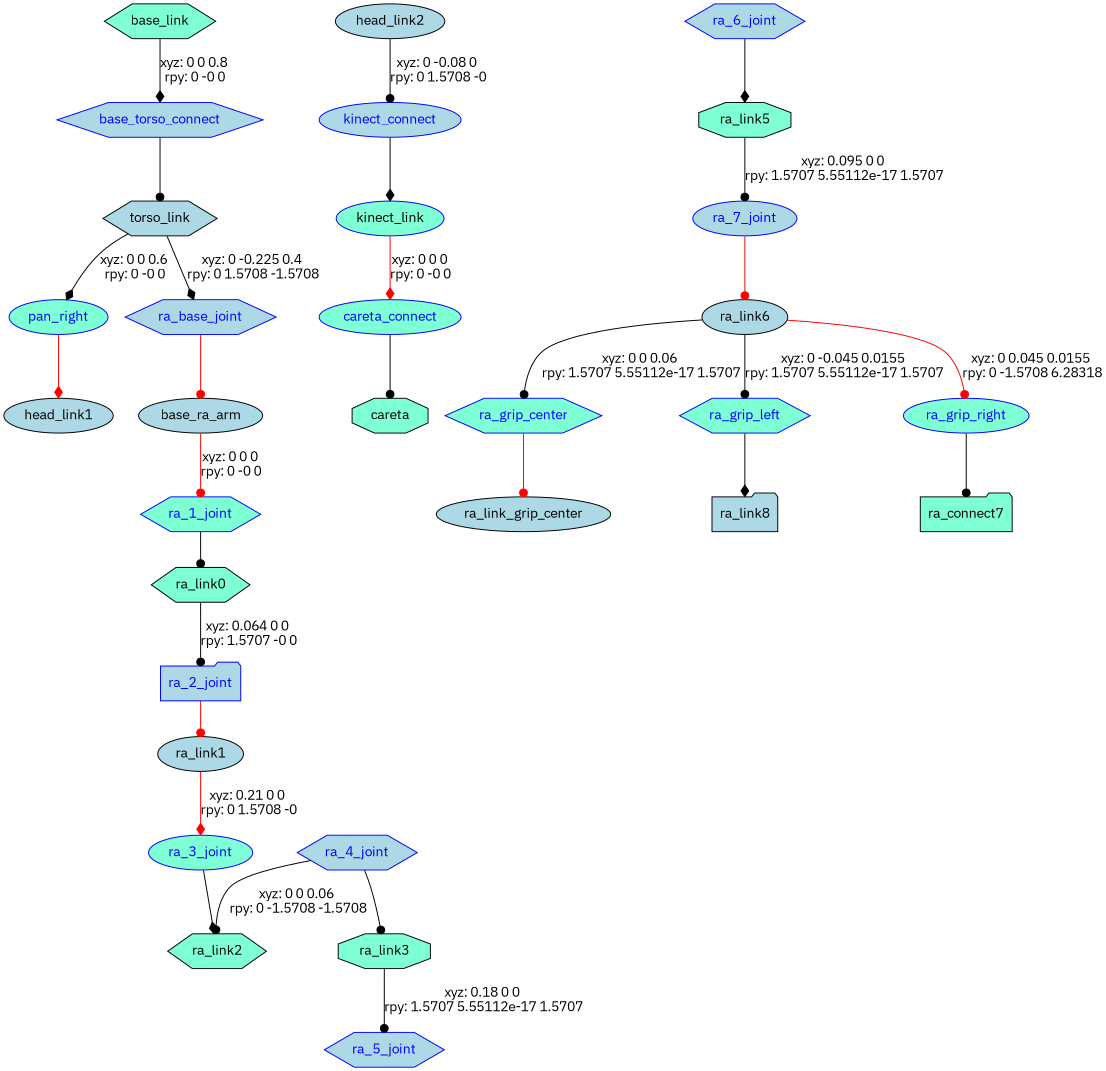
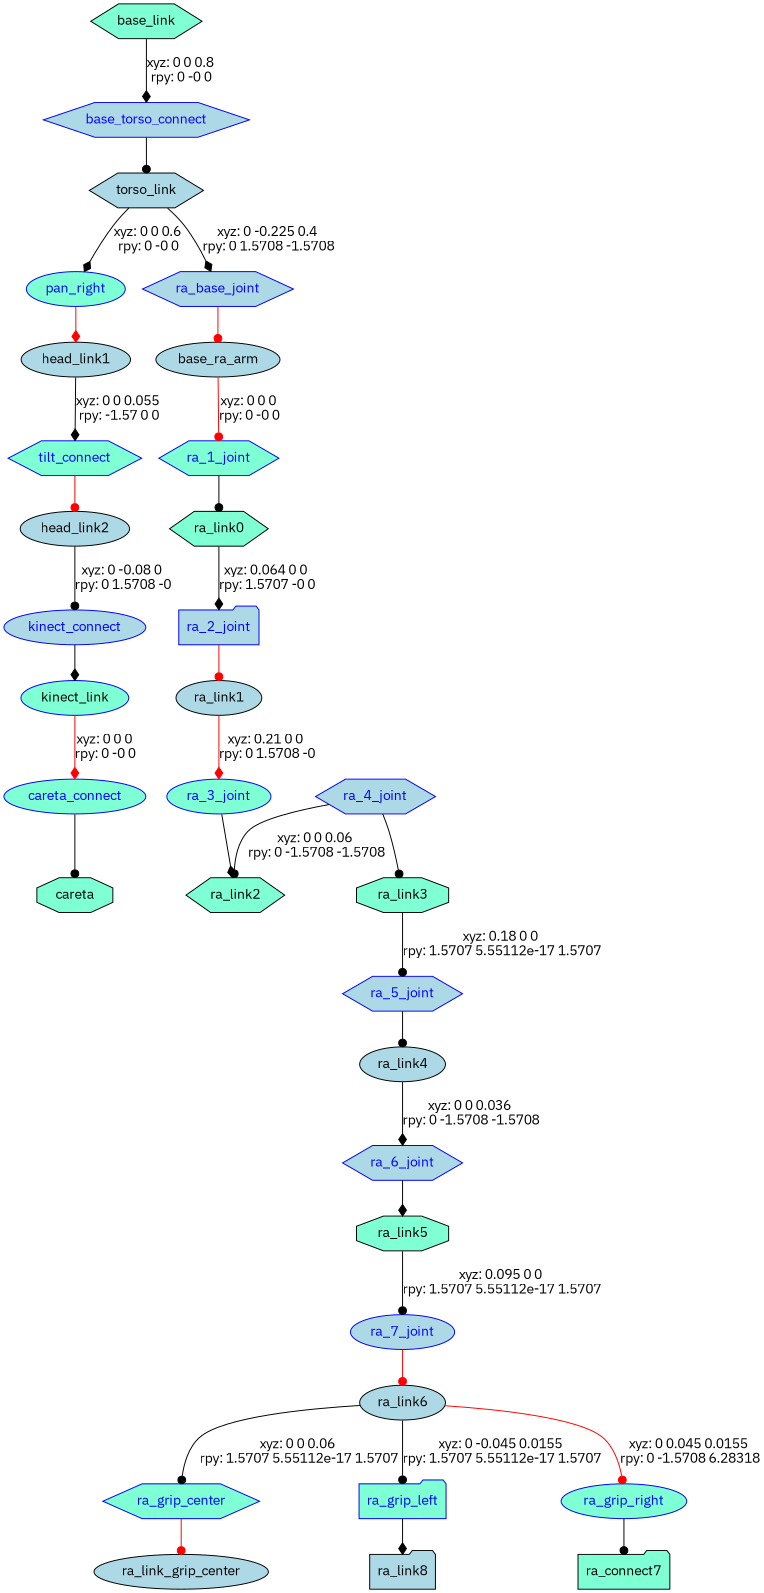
(745, 416) -> (403, 1501)
none -> (75, 458)
(201, 630) -> (219, 572)
none -> (403, 1064)
